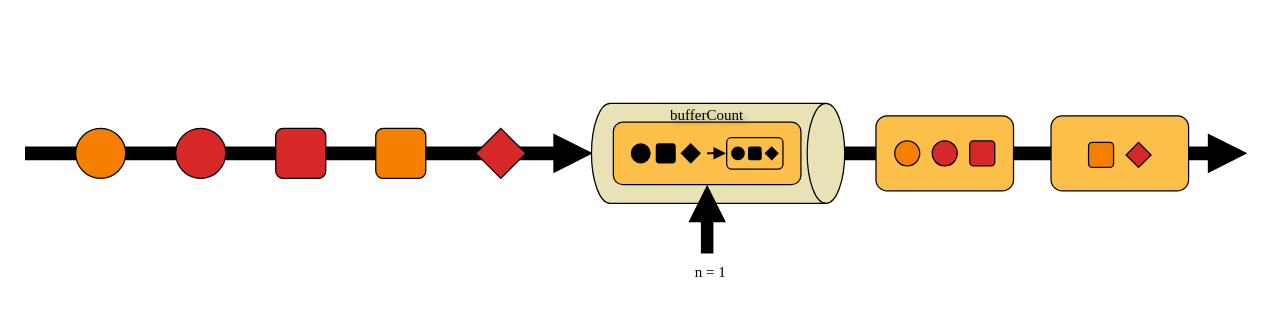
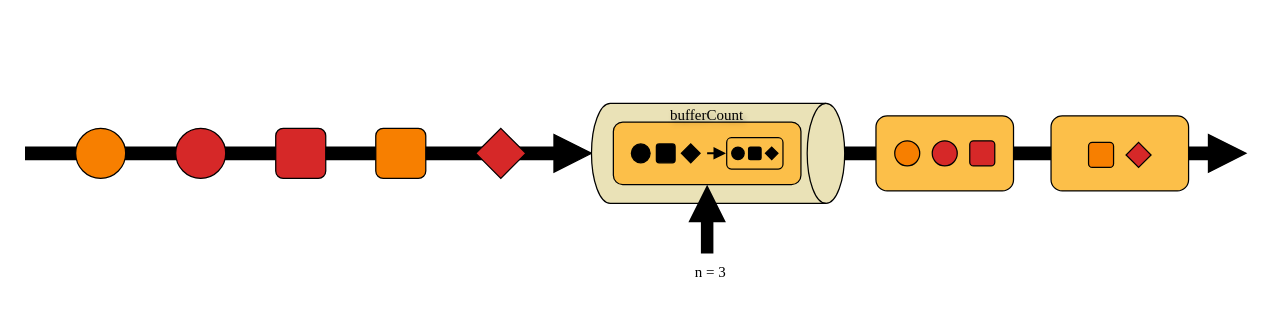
(711, 272) -> (711, 272)
